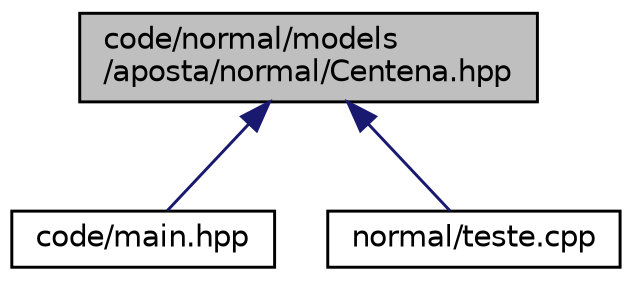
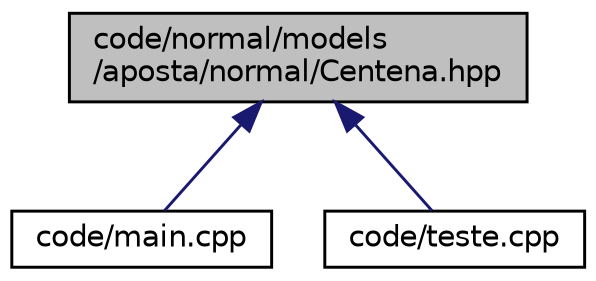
(143, 239) -> (142, 239)
(474, 239) -> (455, 239)
